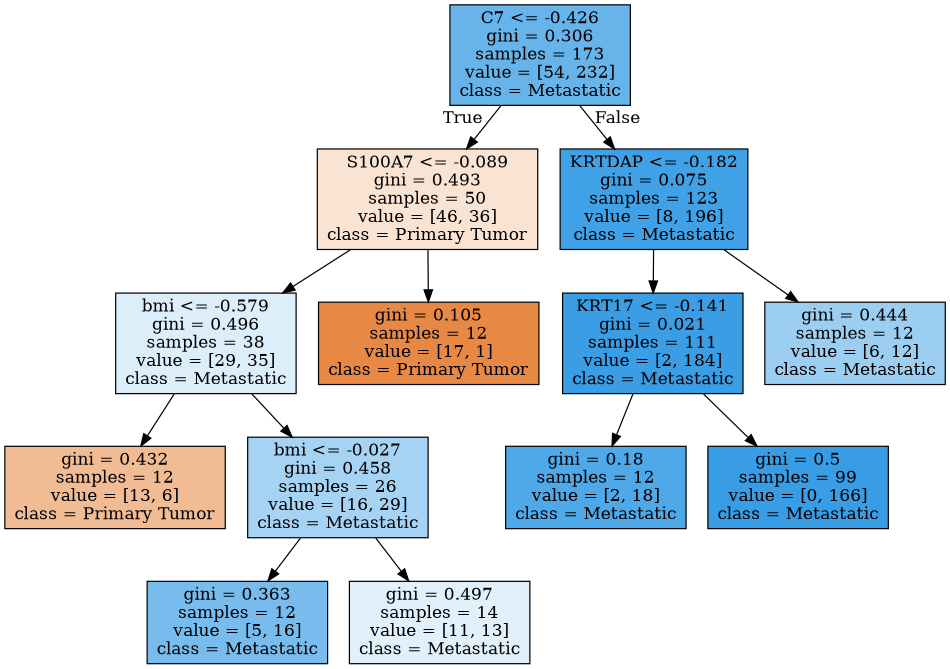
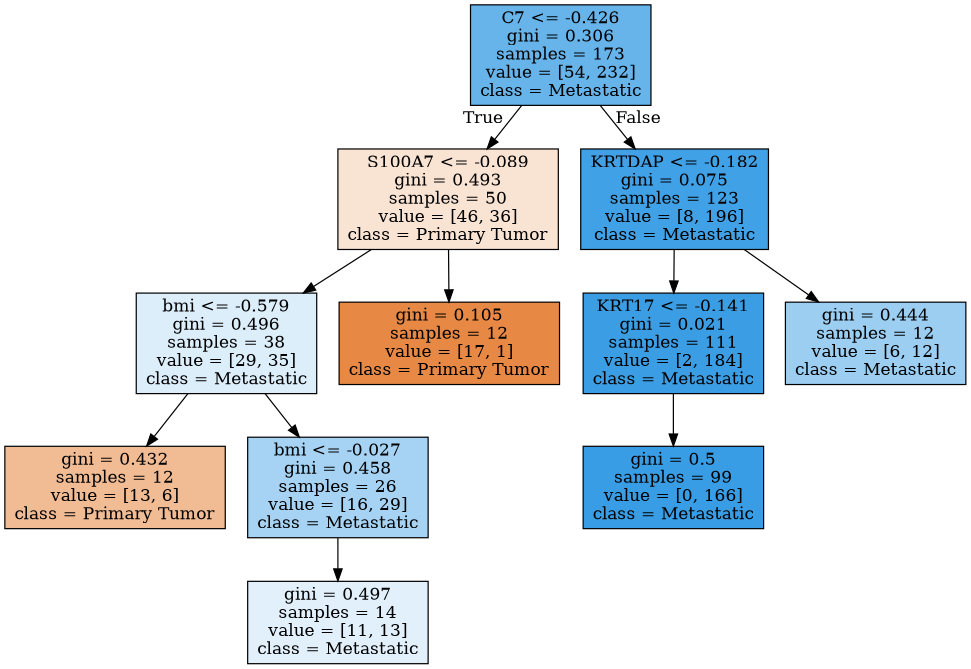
(596, 487) -> none
(237, 623) -> none
